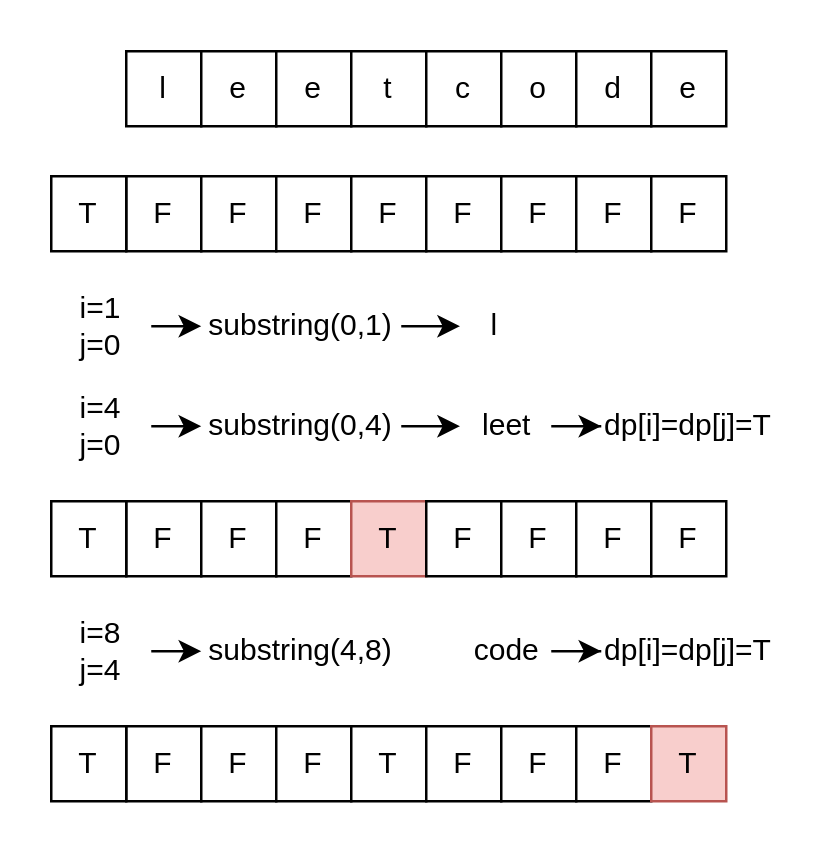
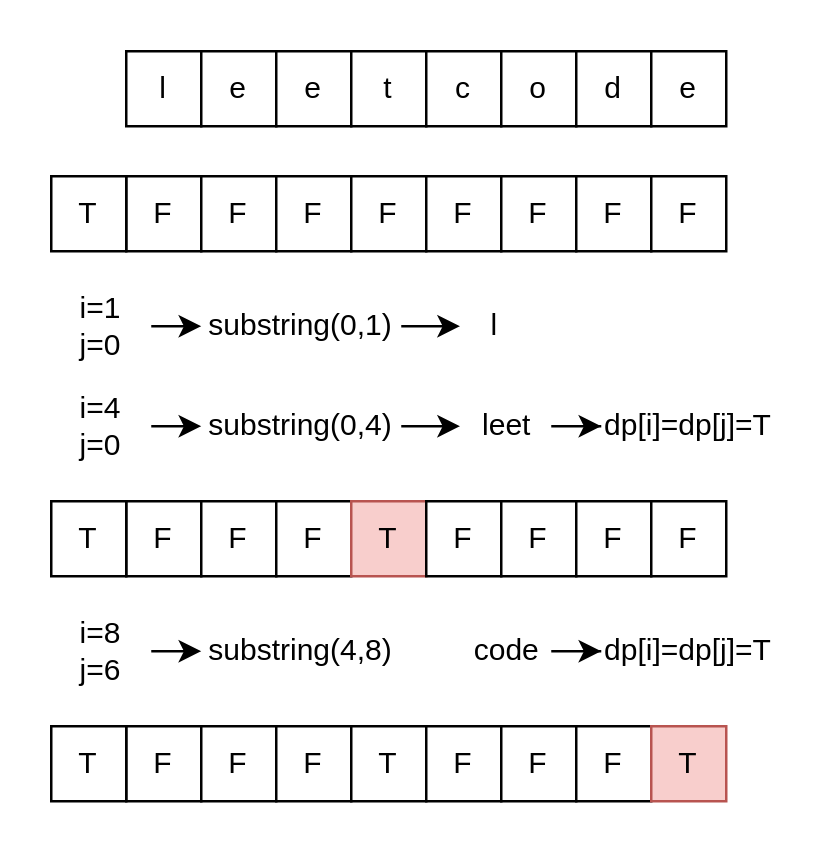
(101, 651) -> (101, 651)
